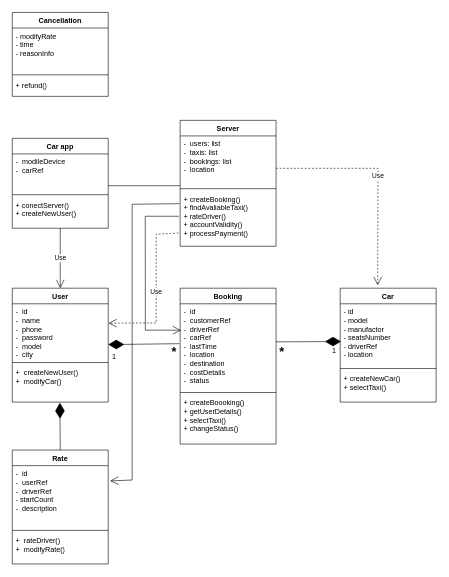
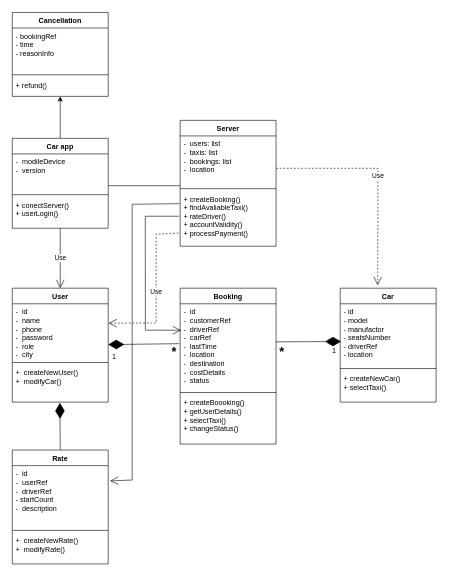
(39, 45) -> (39, 45)
none -> (60, 101)
(42, 167) -> (42, 167)
(49, 210) -> (47, 210)
(37, 334) -> (37, 334)
(44, 546) -> (51, 546)
